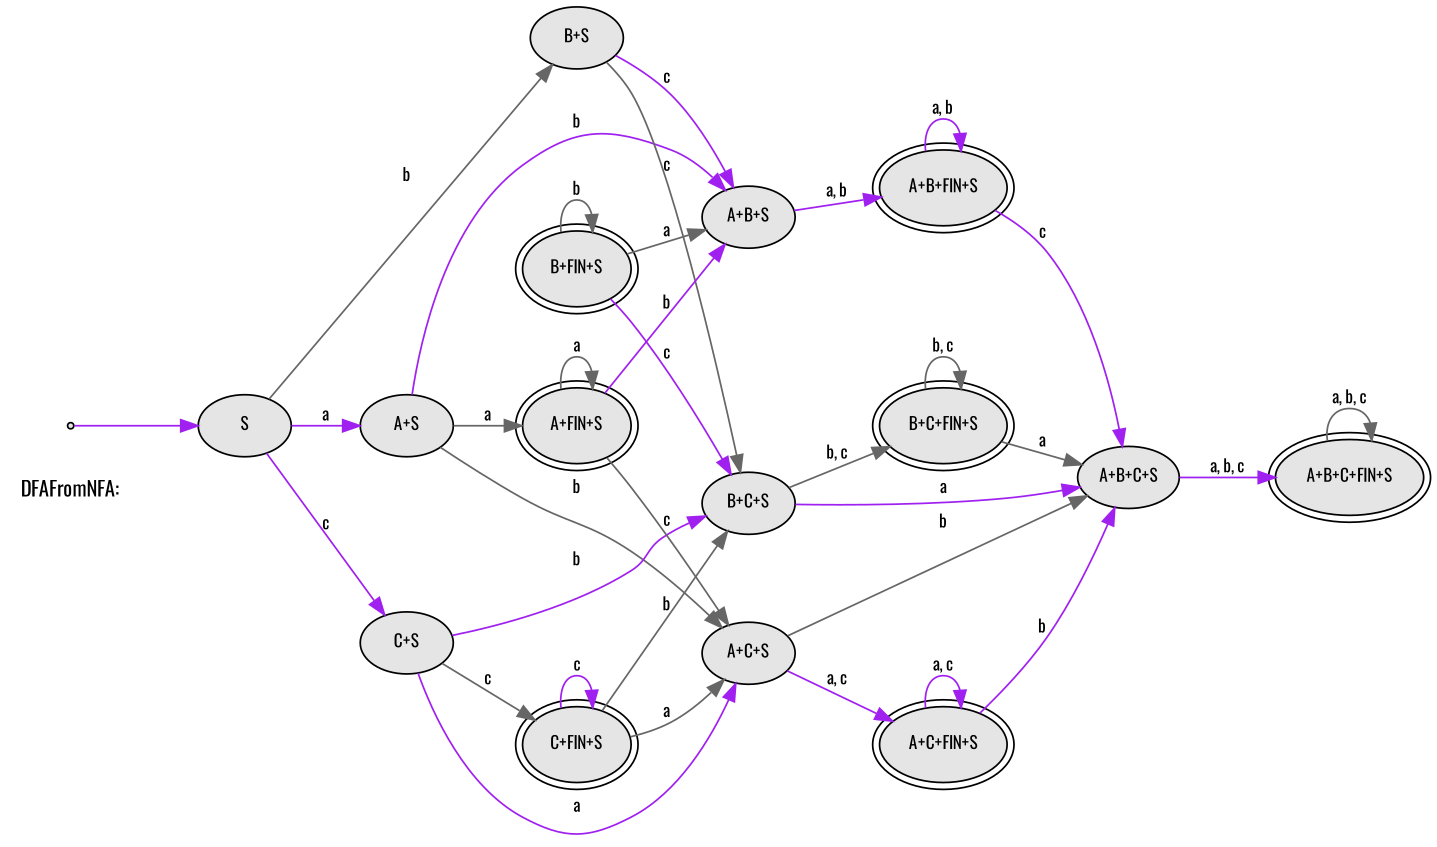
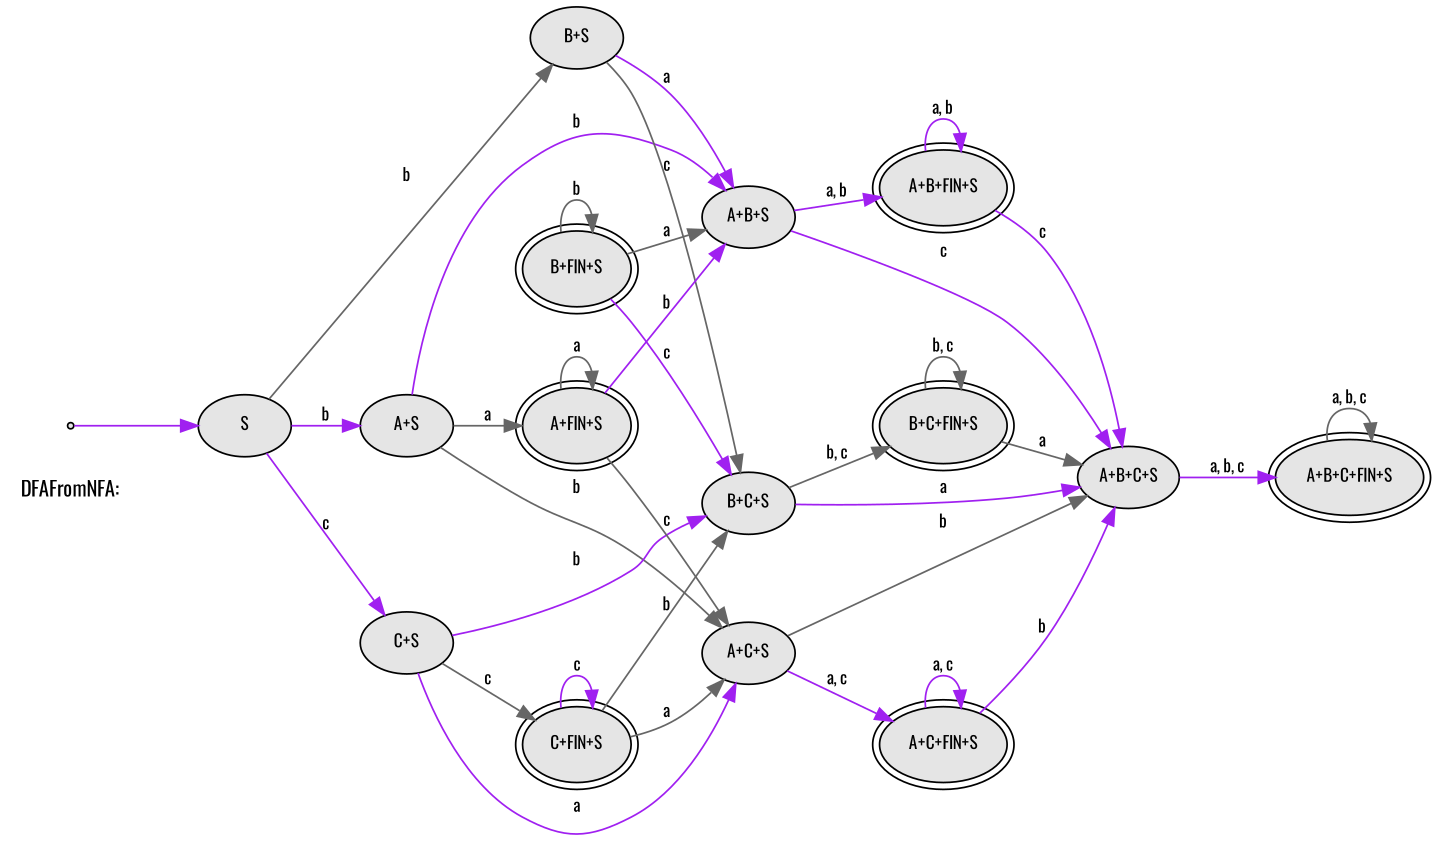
(667, 78) -> (667, 78)
none -> (969, 300)
(326, 416) -> (326, 416)
